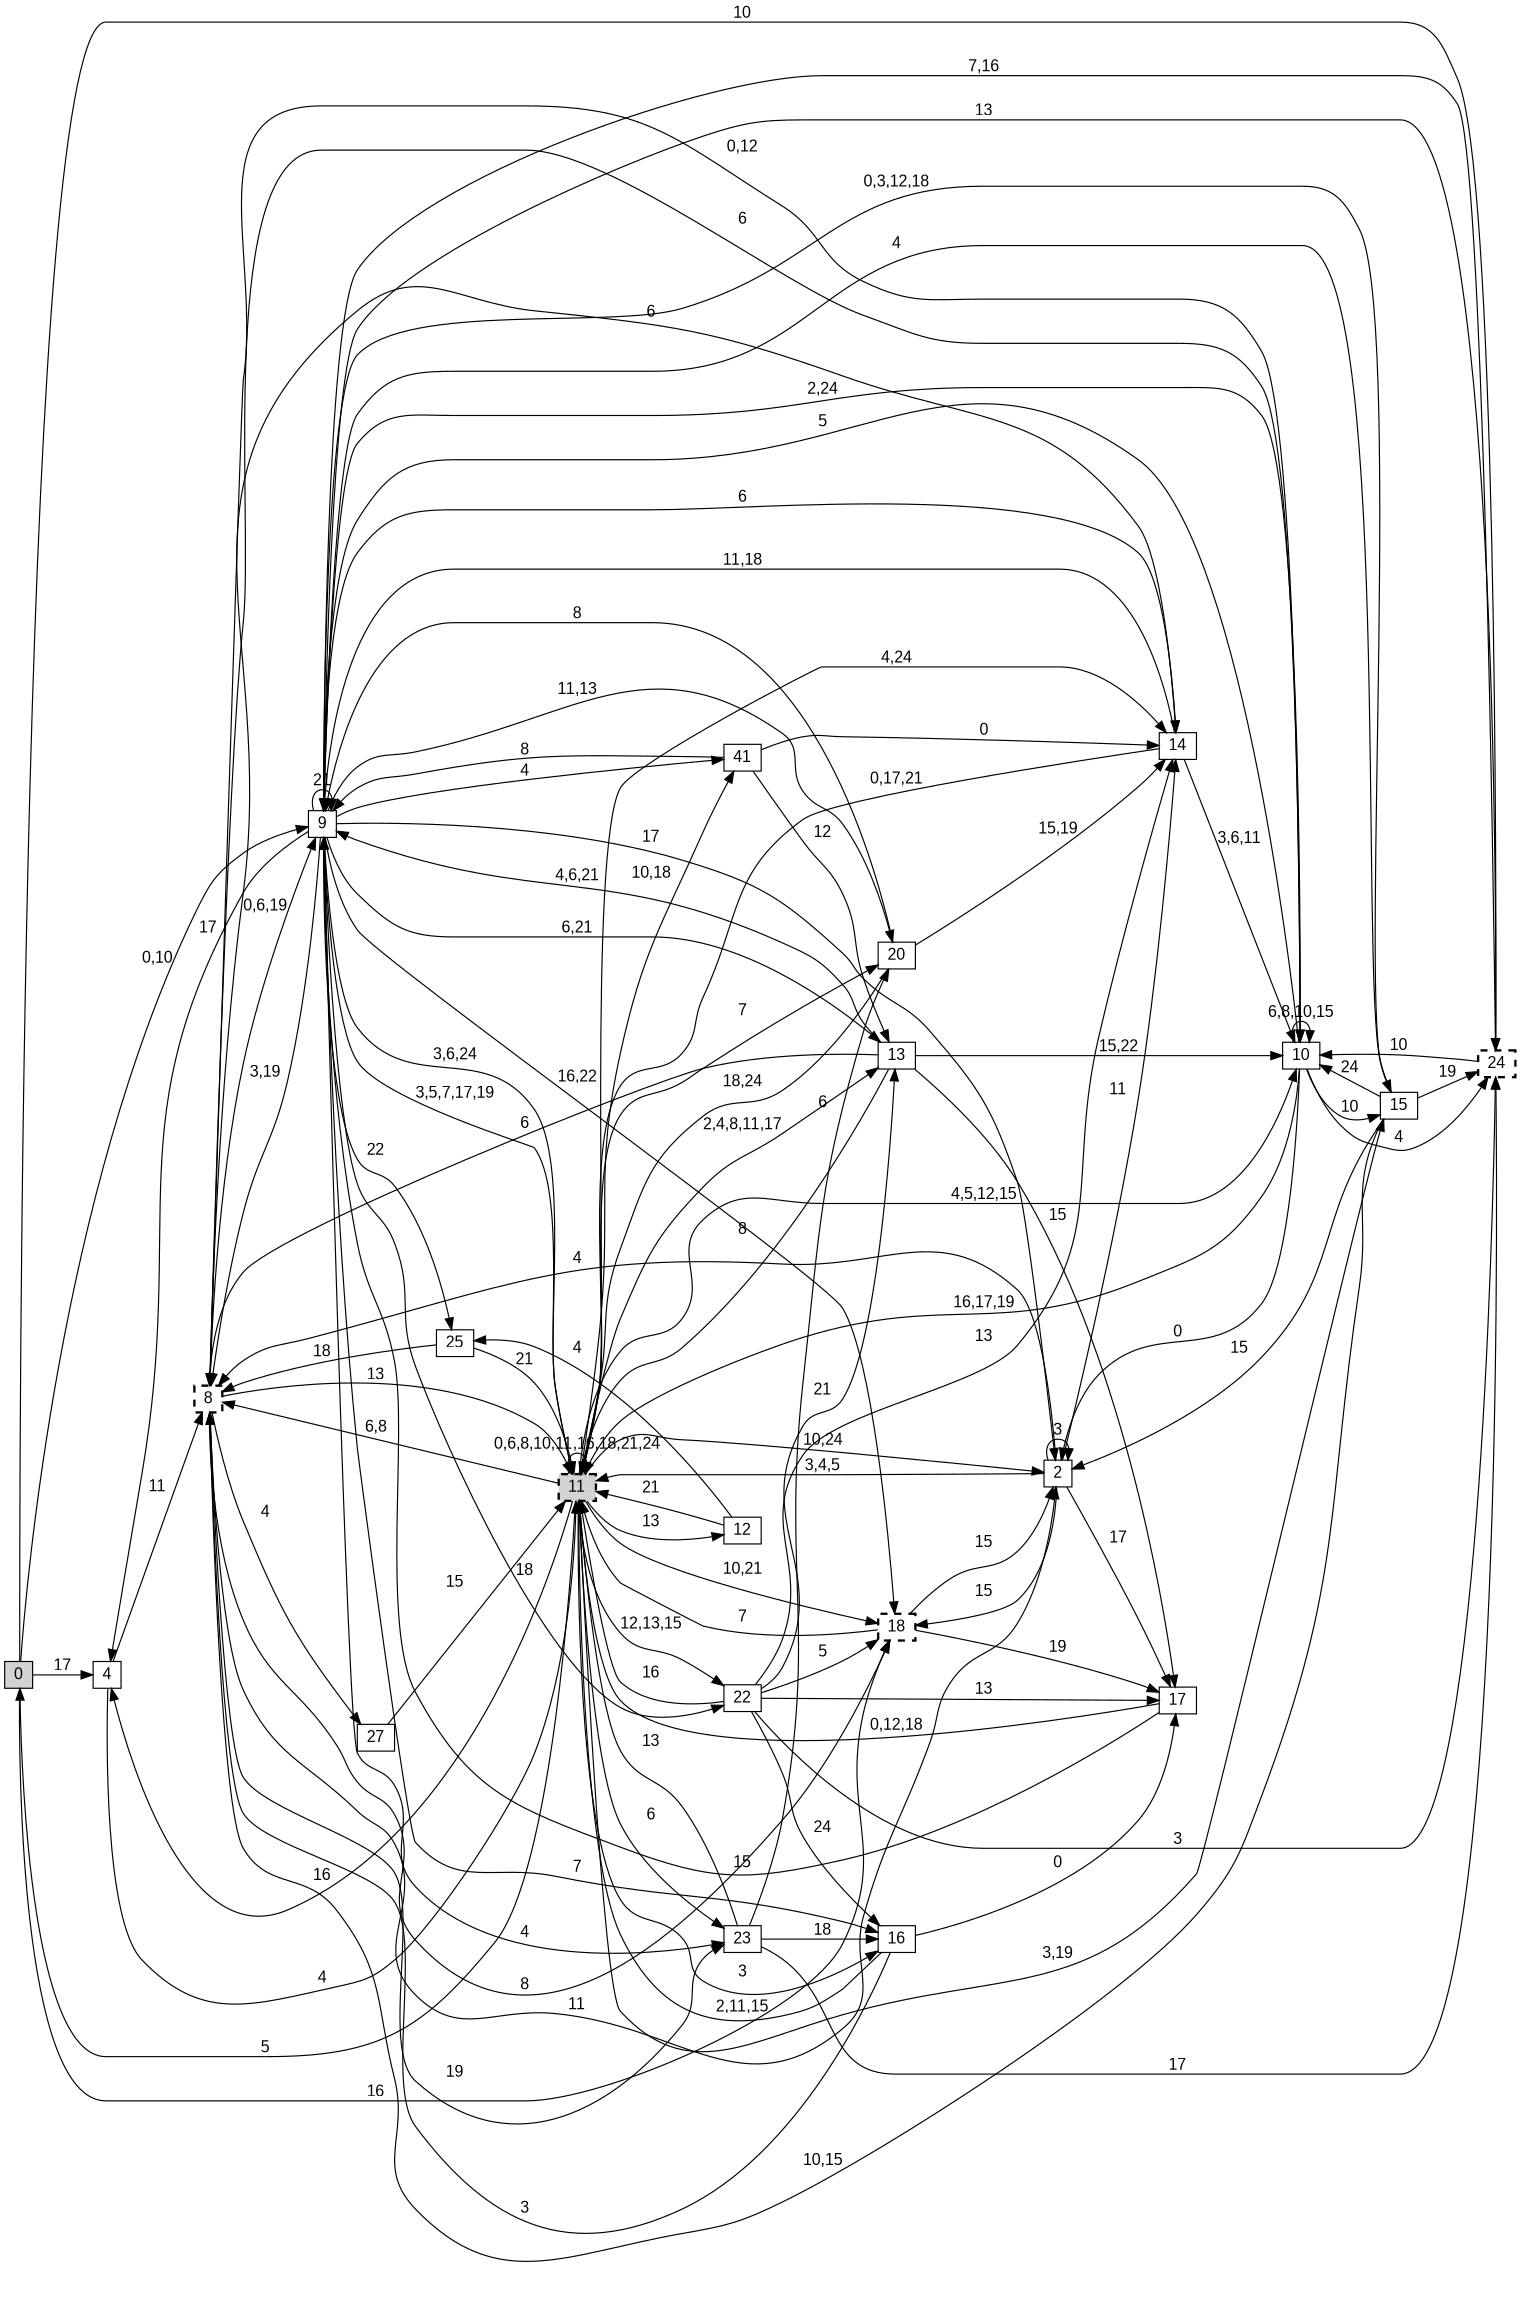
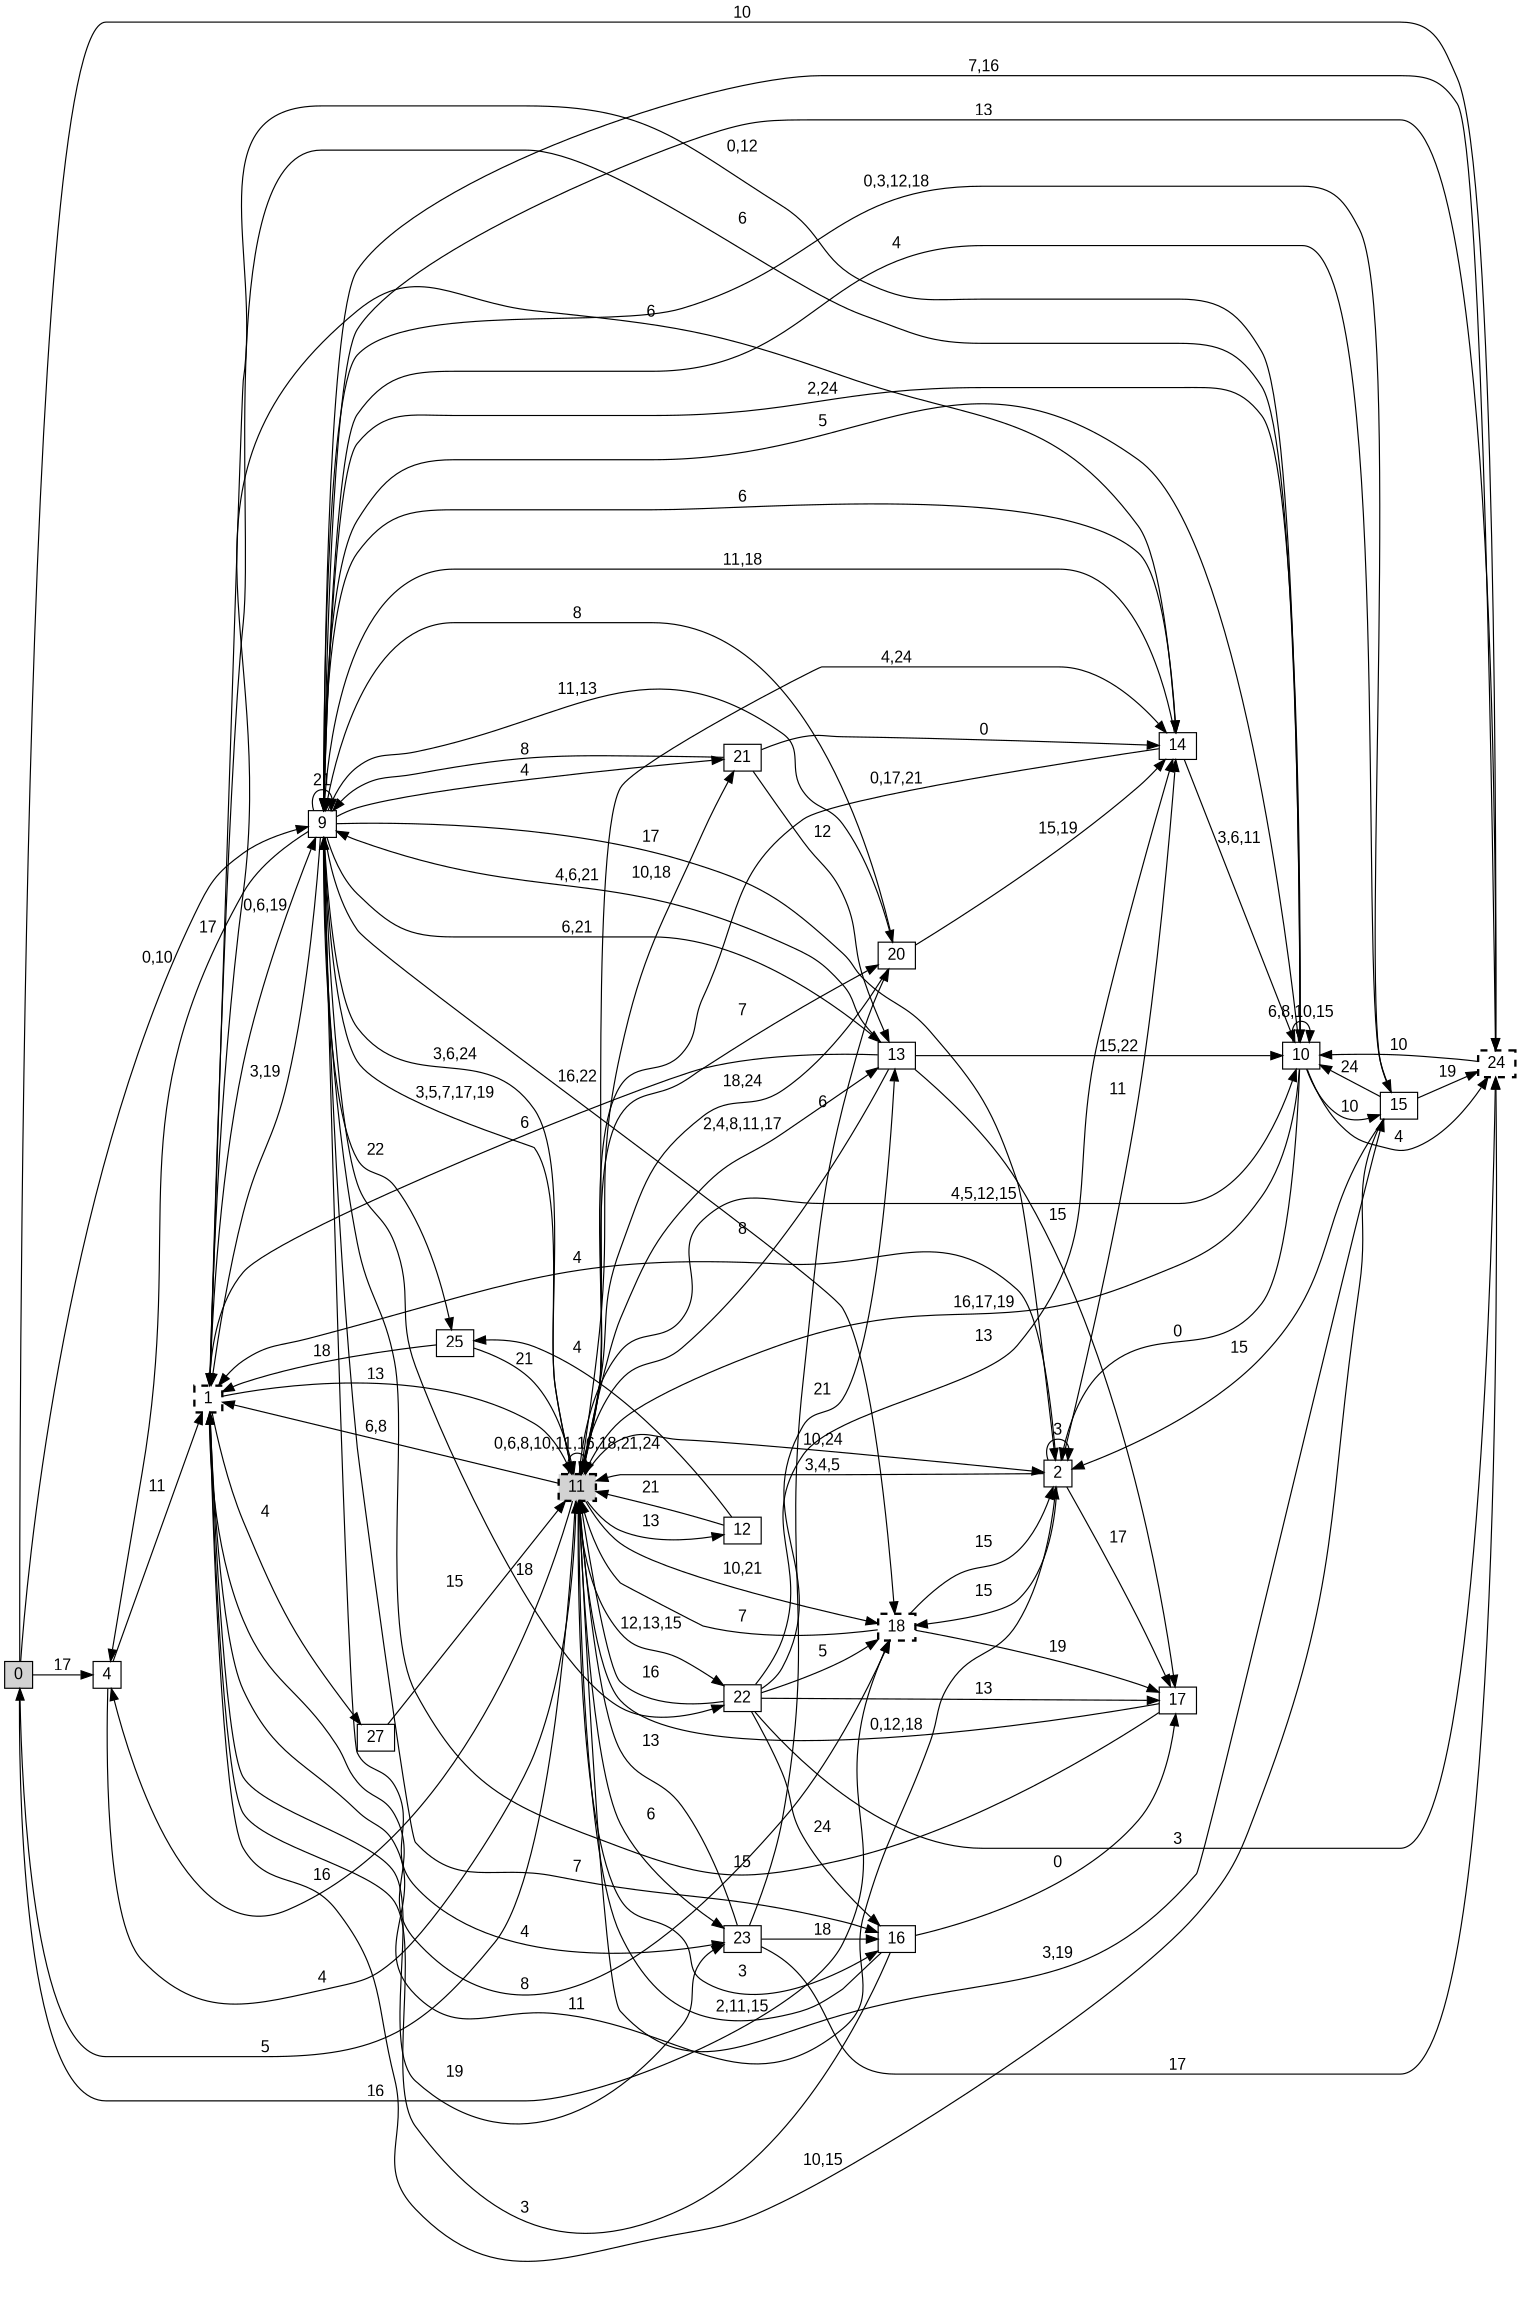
(743, 758) -> (743, 758)
(208, 1399) -> (208, 1399)
